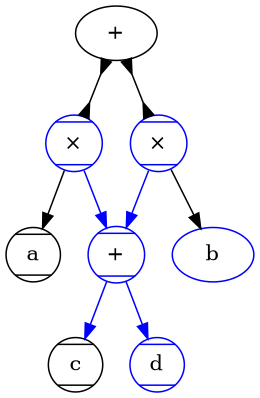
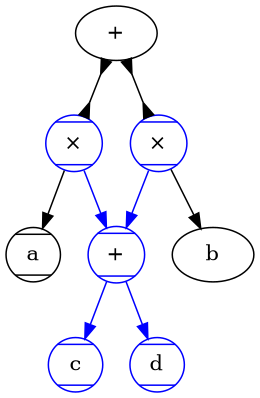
(213, 255) -> (213, 255)
(76, 365) -> (76, 365)
